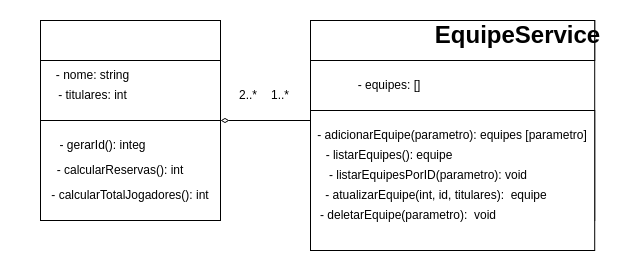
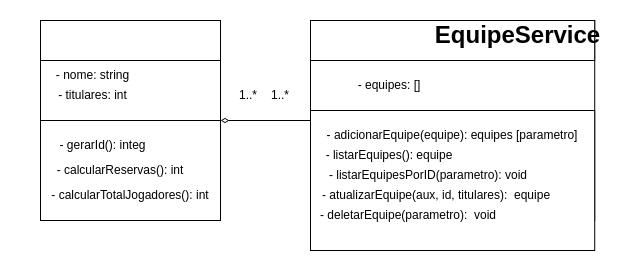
(249, 96) -> (249, 96)
(453, 136) -> (453, 136)
(437, 196) -> (437, 196)
